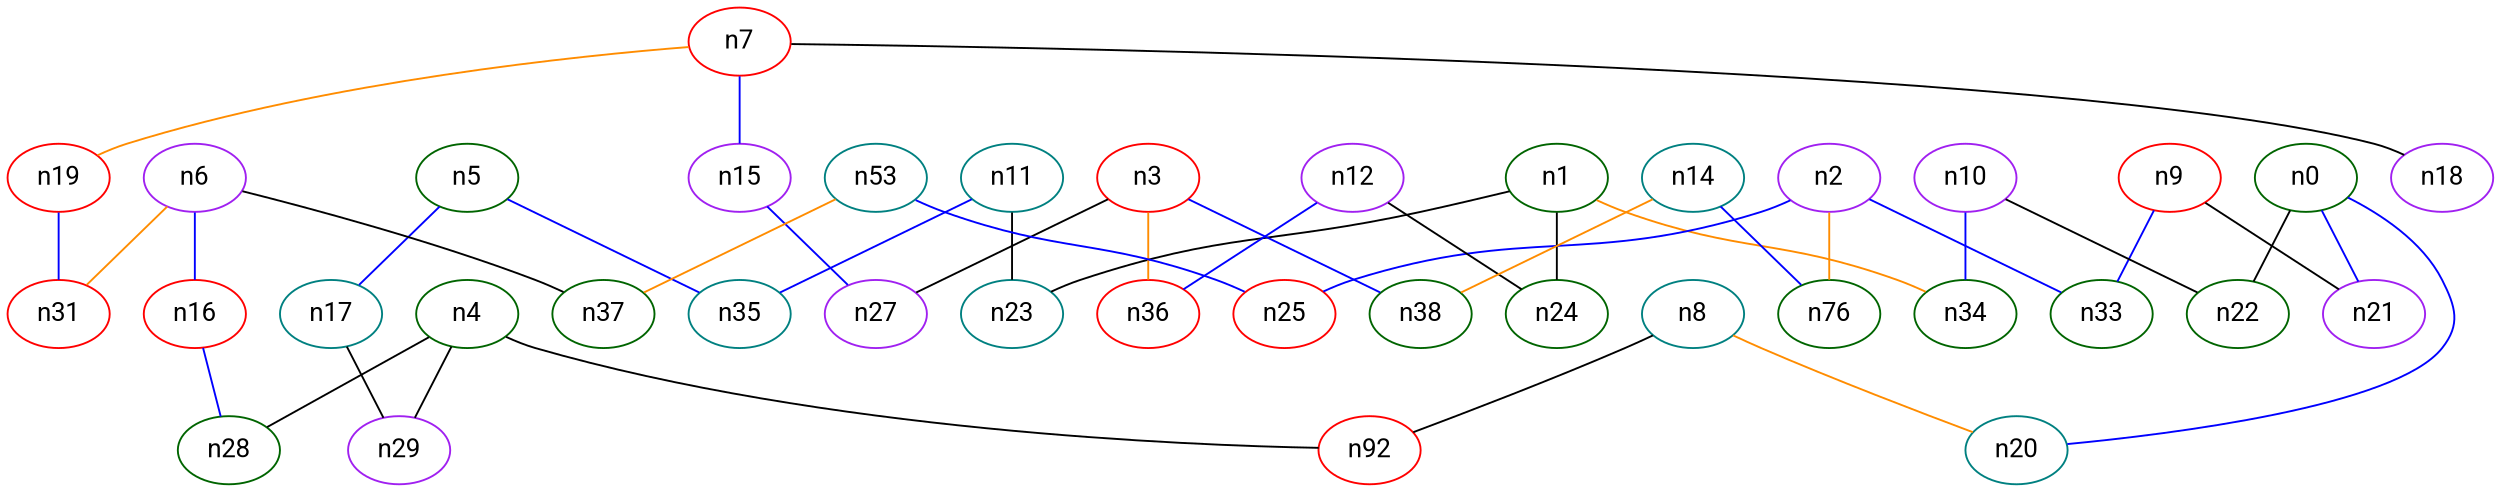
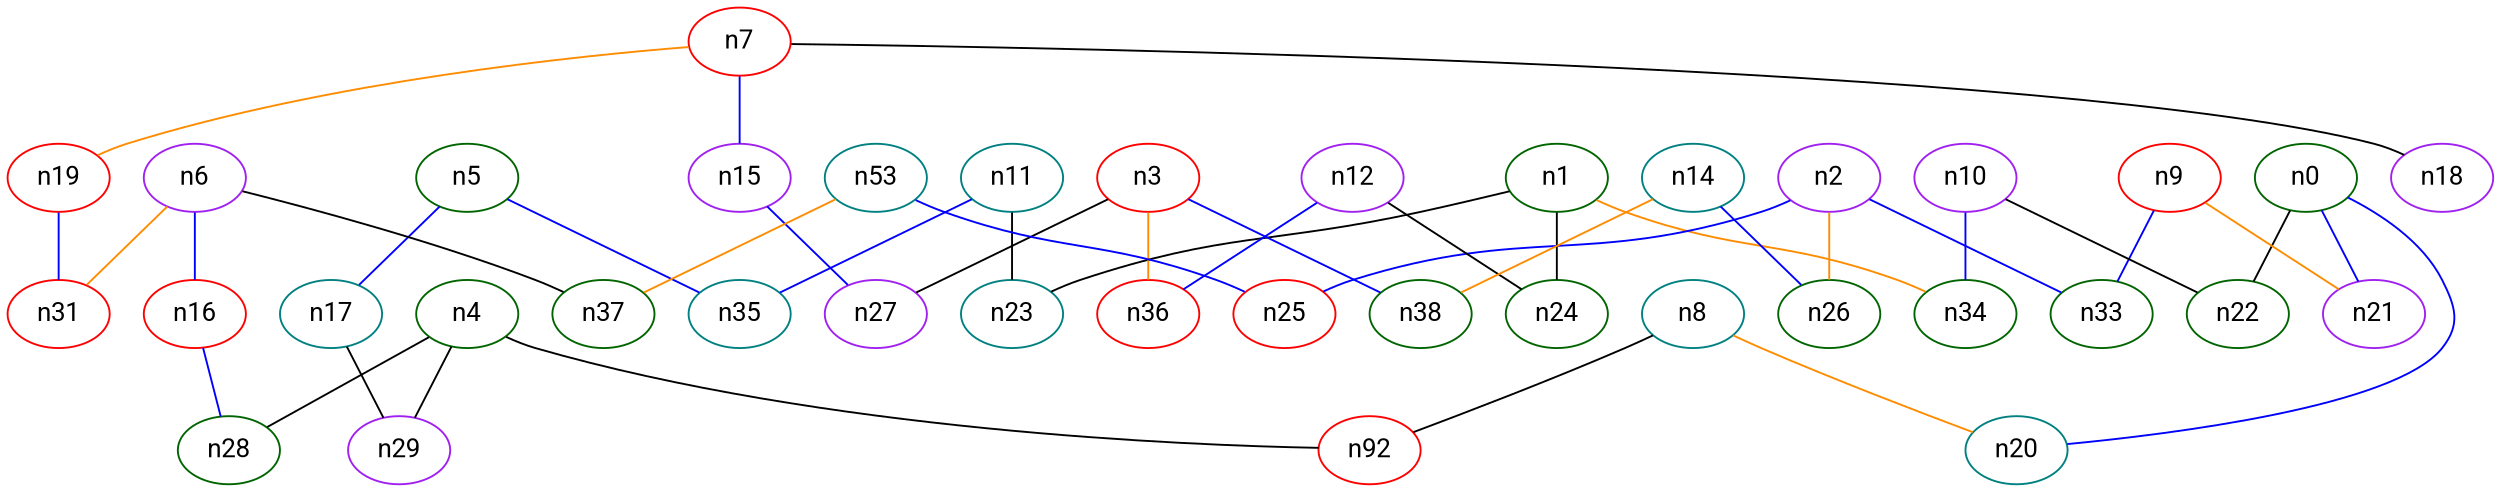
(2262, 240) -> (2262, 240)
(1829, 314) -> (1829, 314)
